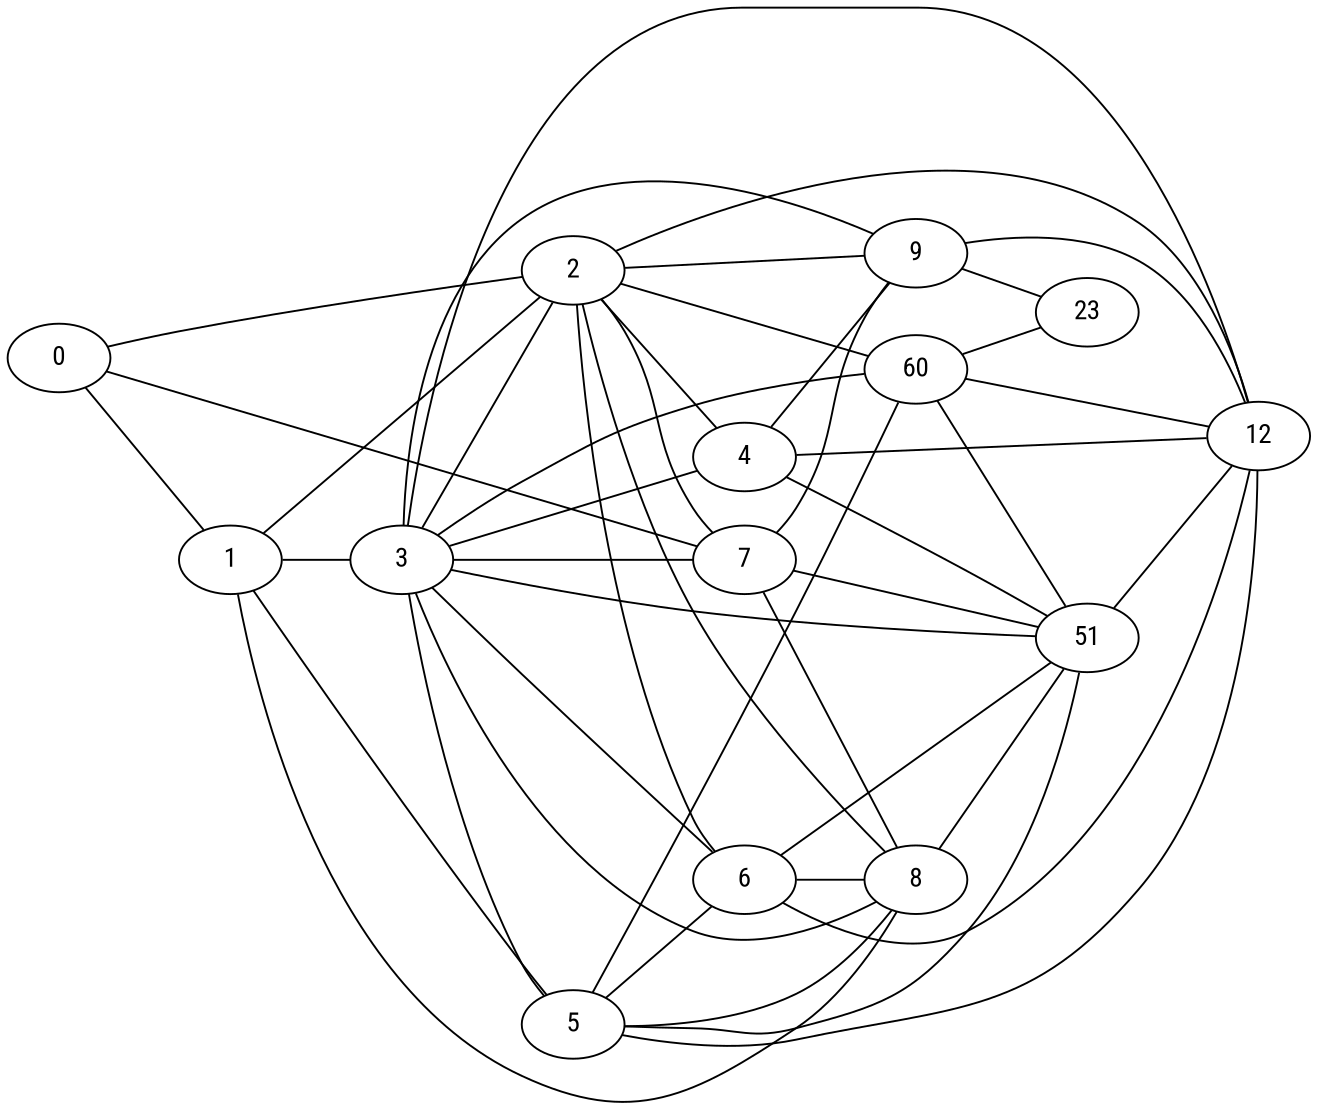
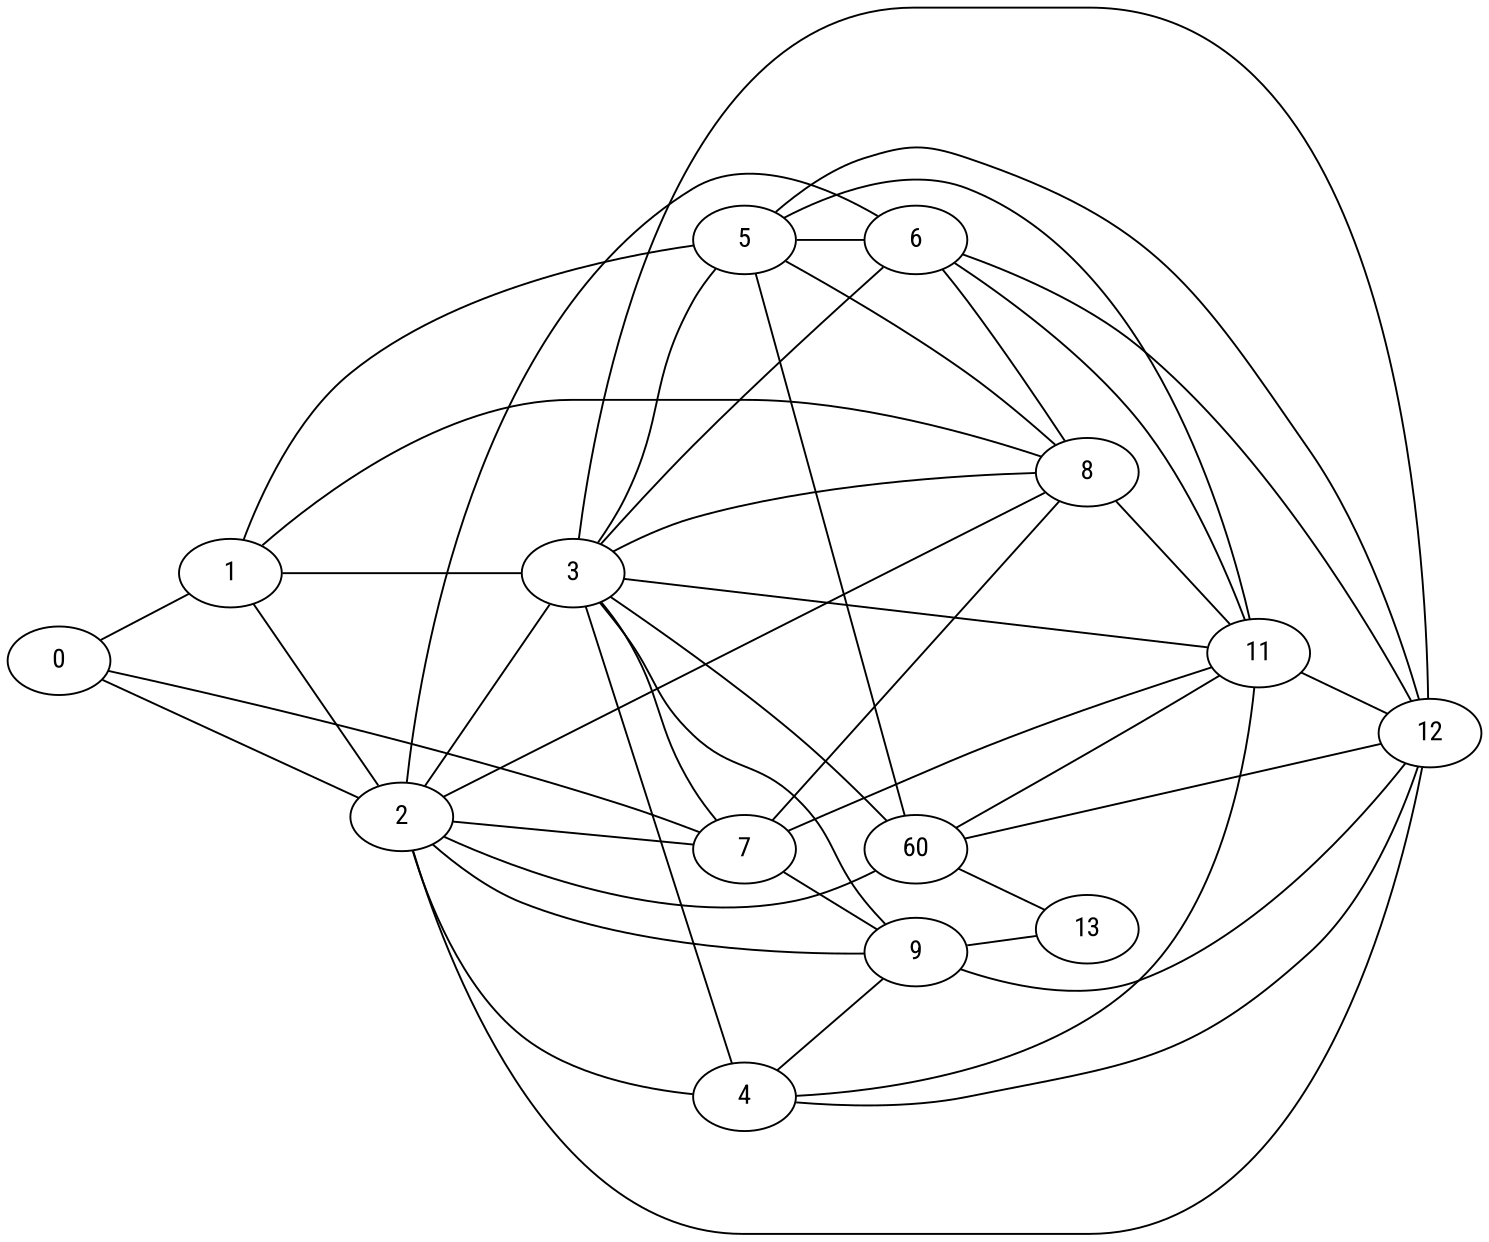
(1087, 312) -> (1087, 929)
(487, 415) -> (487, 695)
(1087, 638) -> (1259, 653)
